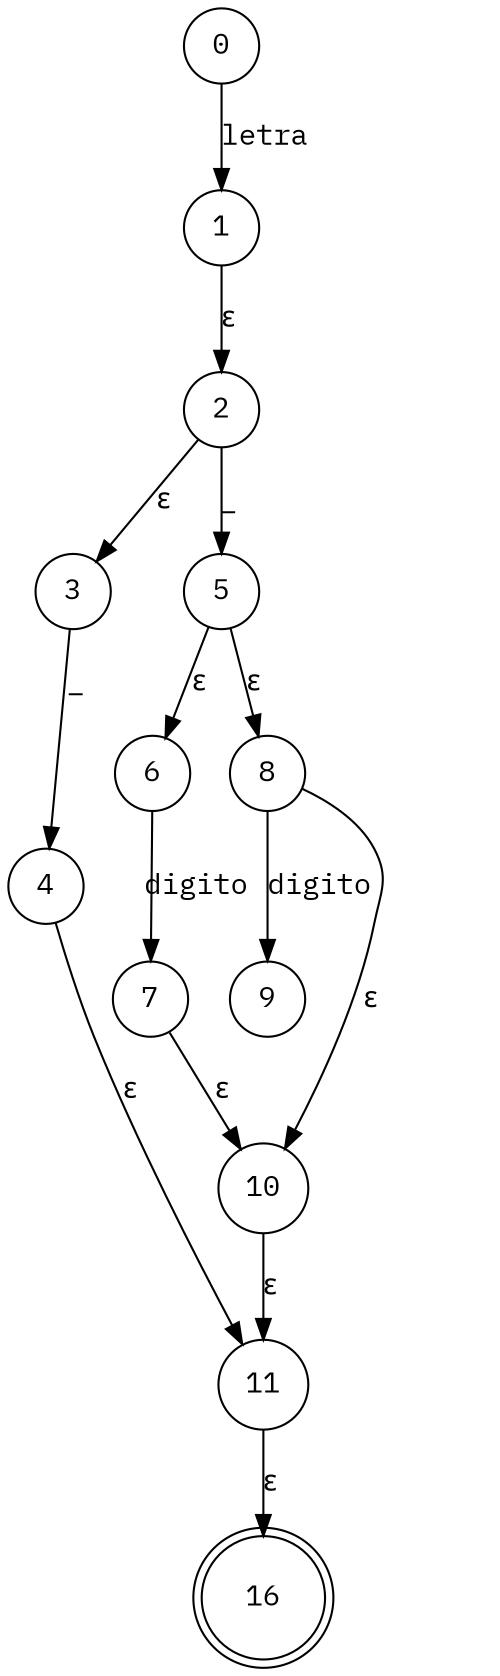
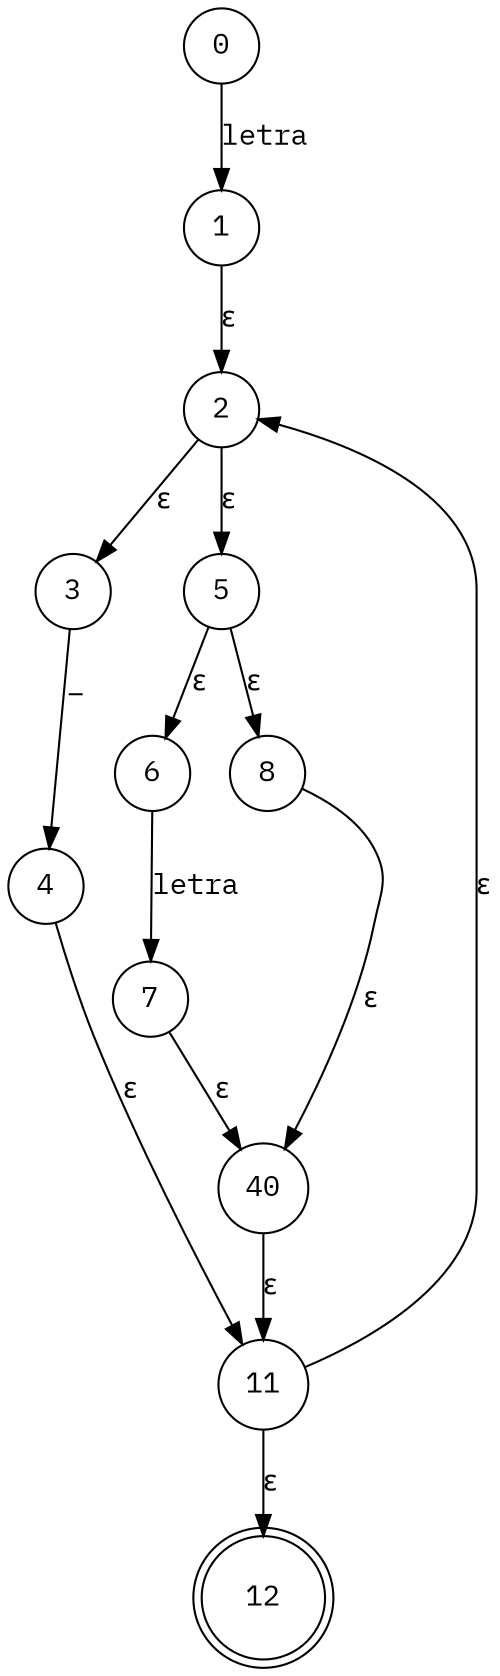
(229, 501) -> (229, 501)
none -> (477, 882)
(196, 886) -> (196, 886)
(268, 999) -> none
(263, 1188) -> (263, 1188)
(263, 1598) -> (263, 1598)
